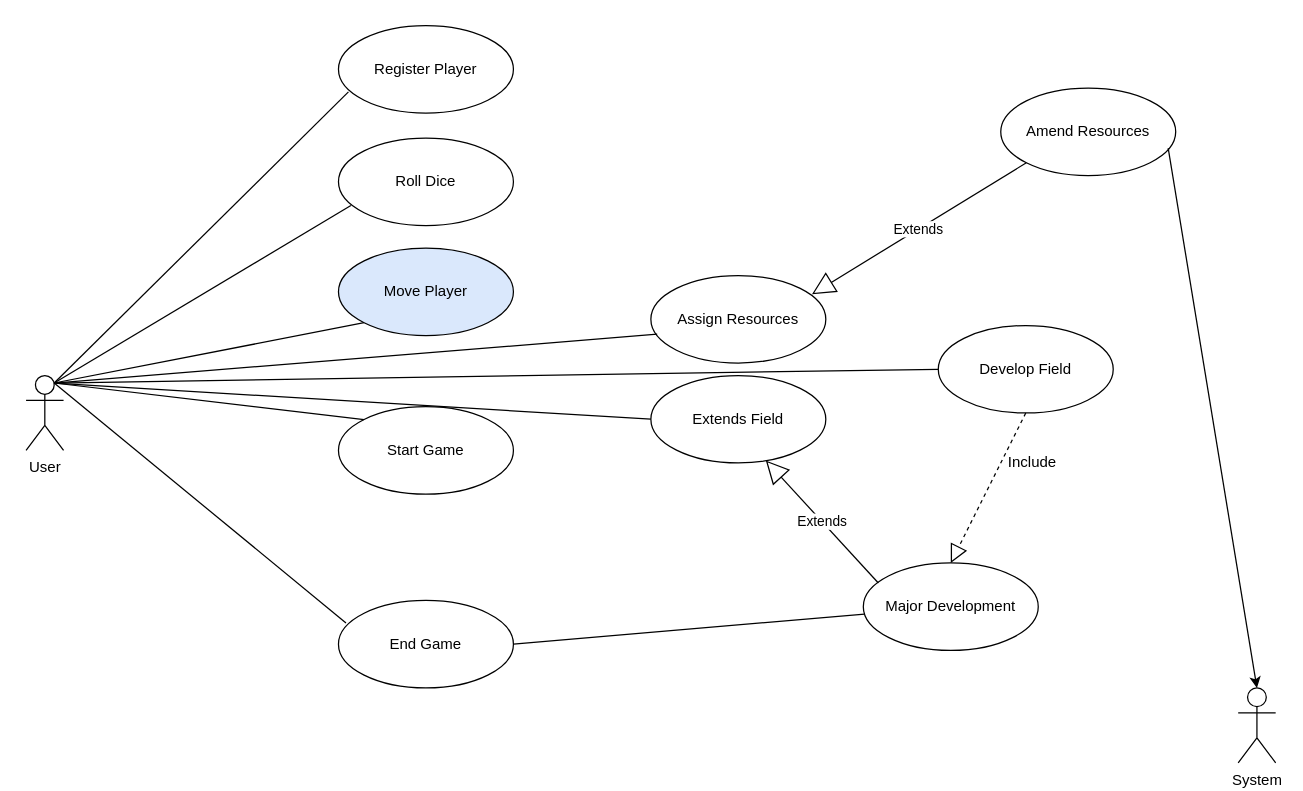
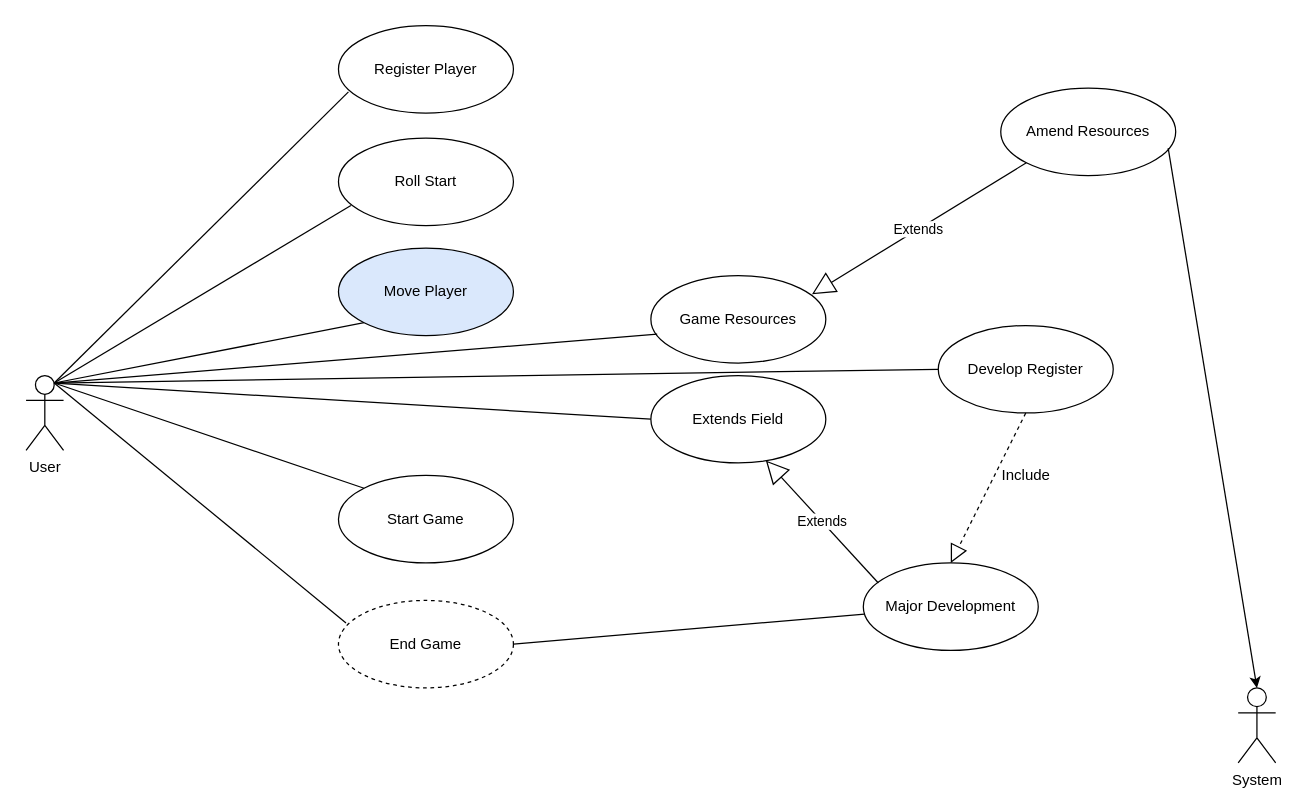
(426, 182) -> (426, 182)
(738, 319) -> (738, 319)
(1026, 369) -> (1026, 369)
(426, 451) -> (426, 519)
(1032, 463) -> (1026, 476)
(426, 644) -> (426, 644)
